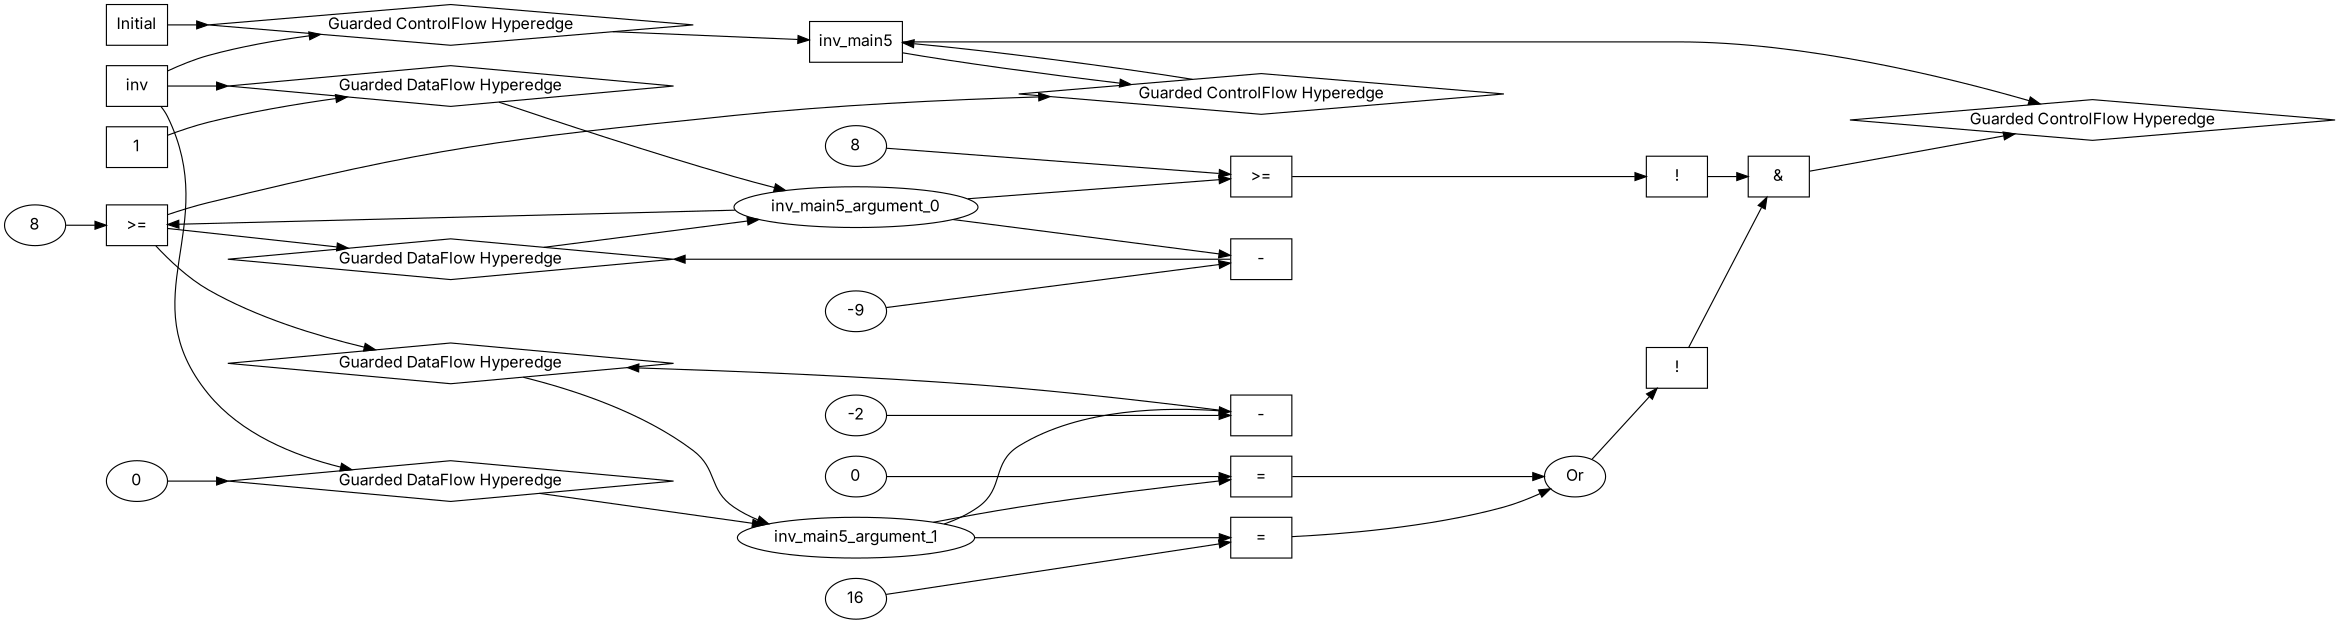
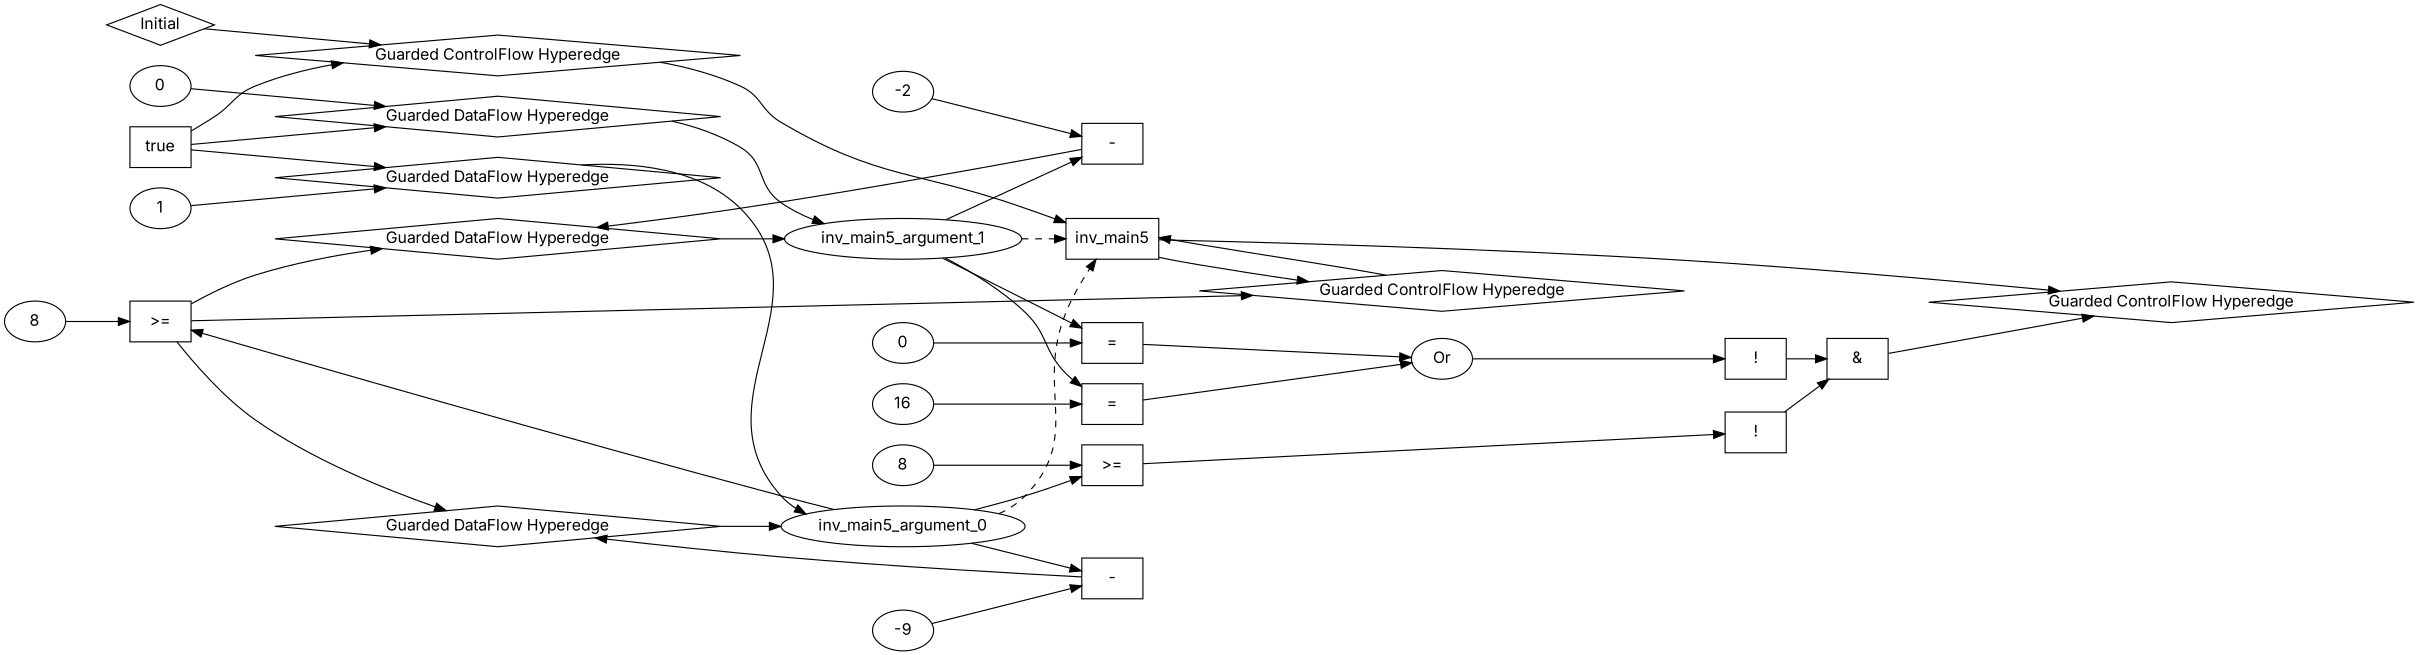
(137, 25) -> (161, 25)
(137, 86) -> (161, 147)
(137, 147) -> (161, 208)
none -> (1038, 239)
none -> (1055, 392)
